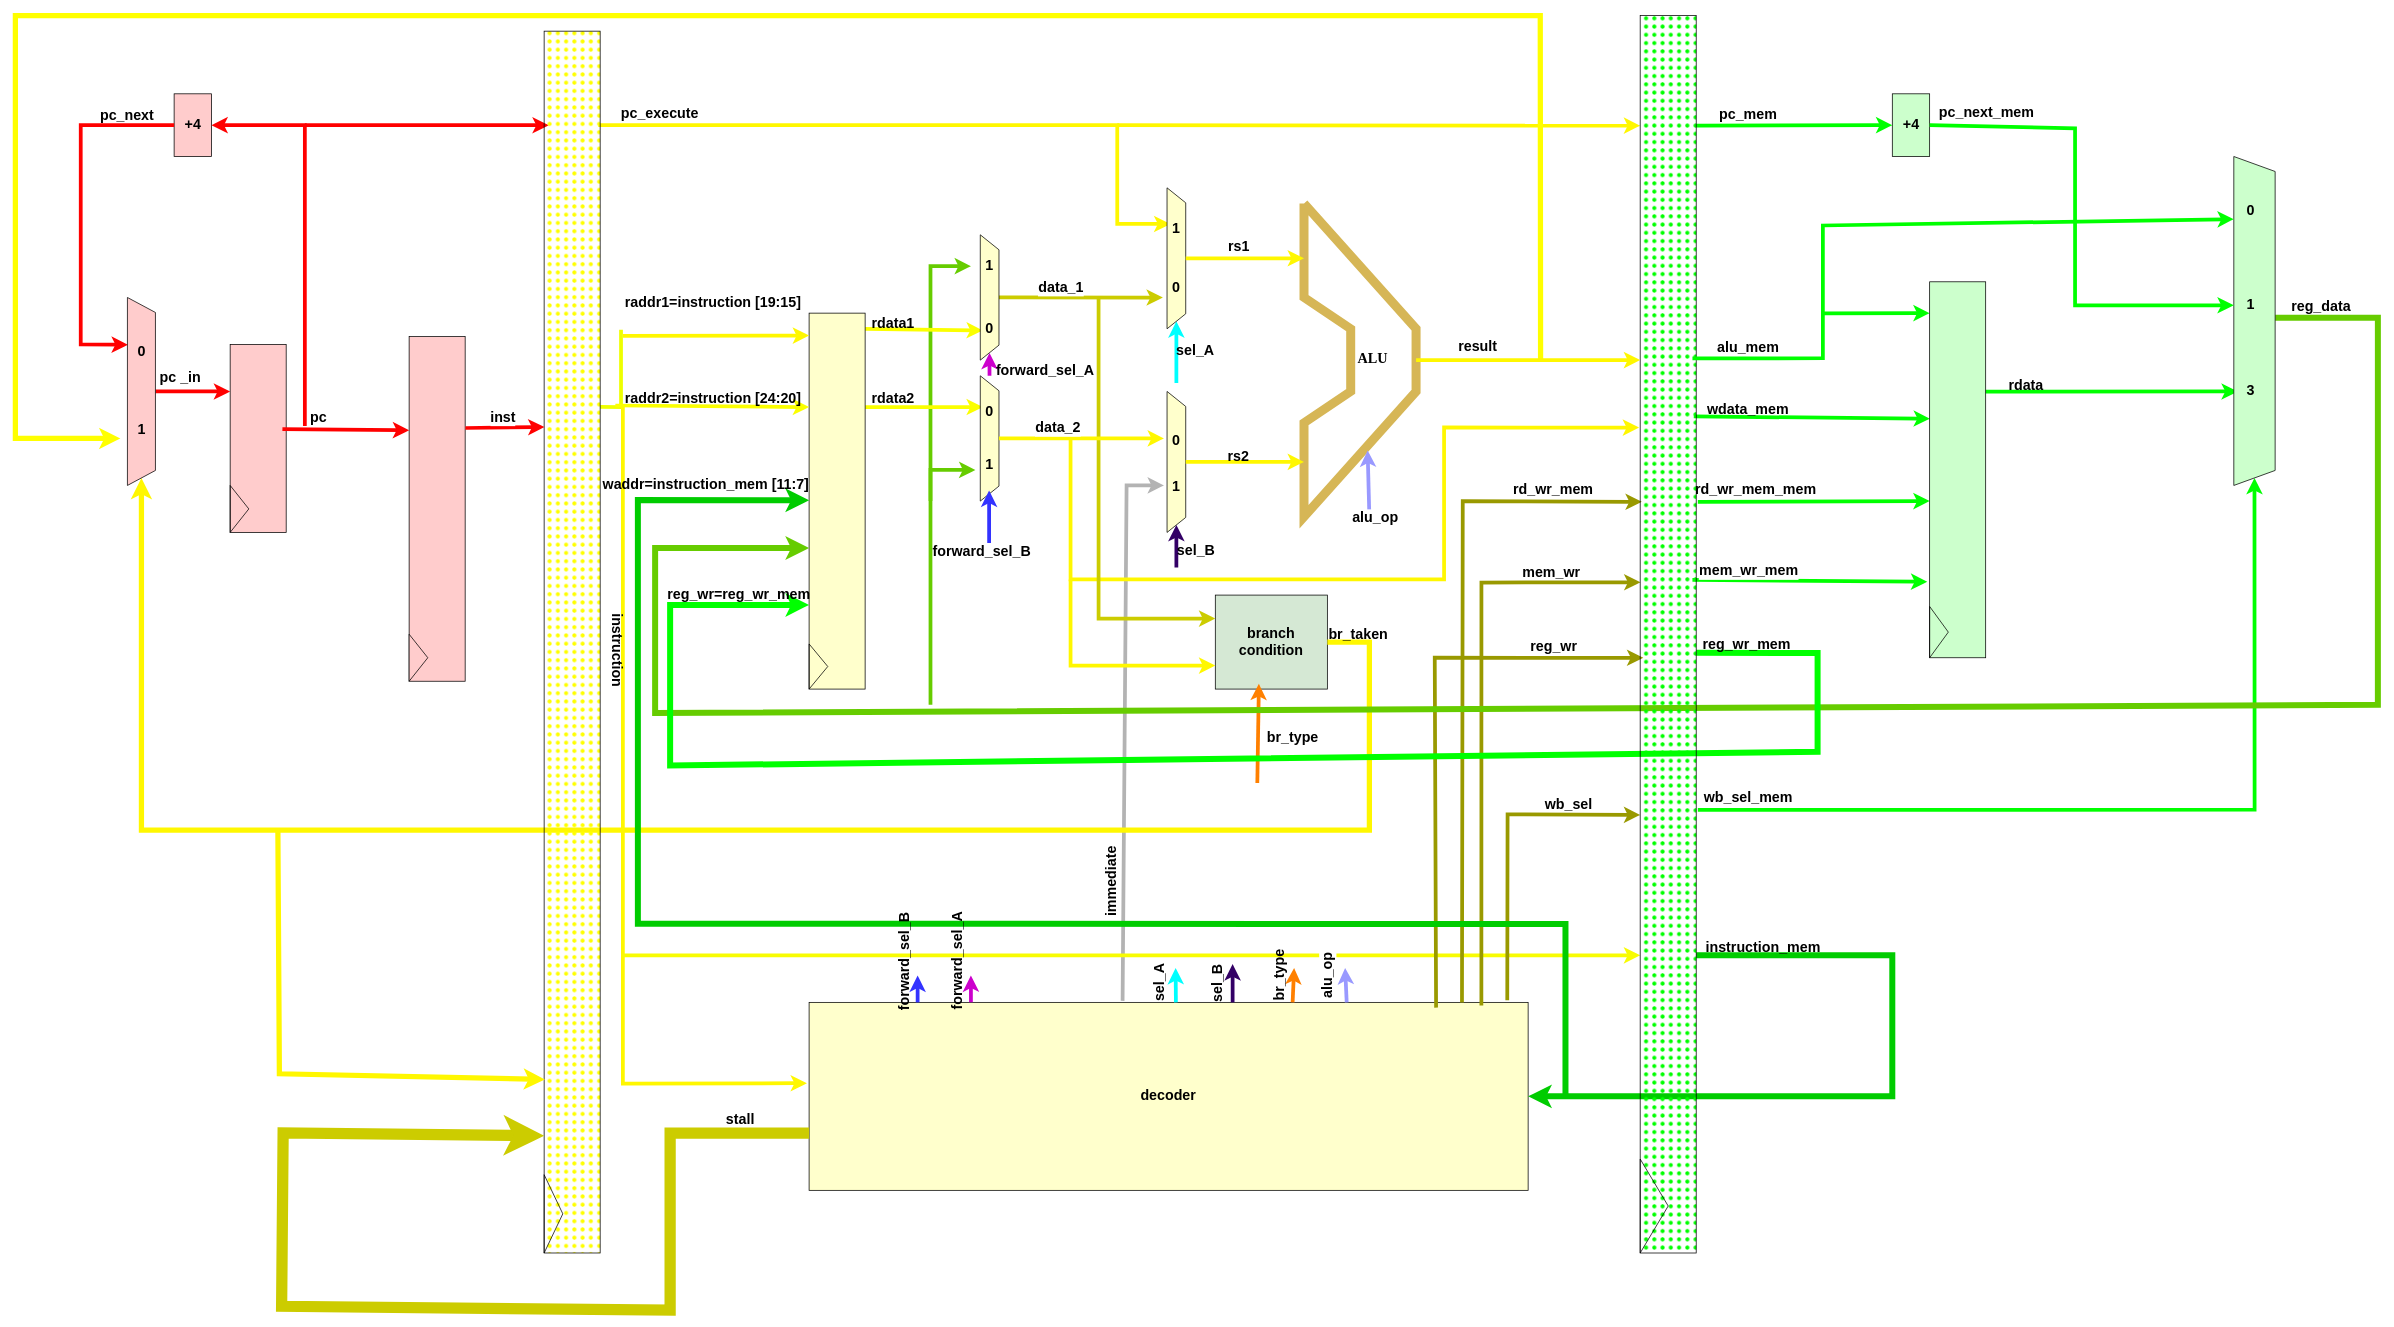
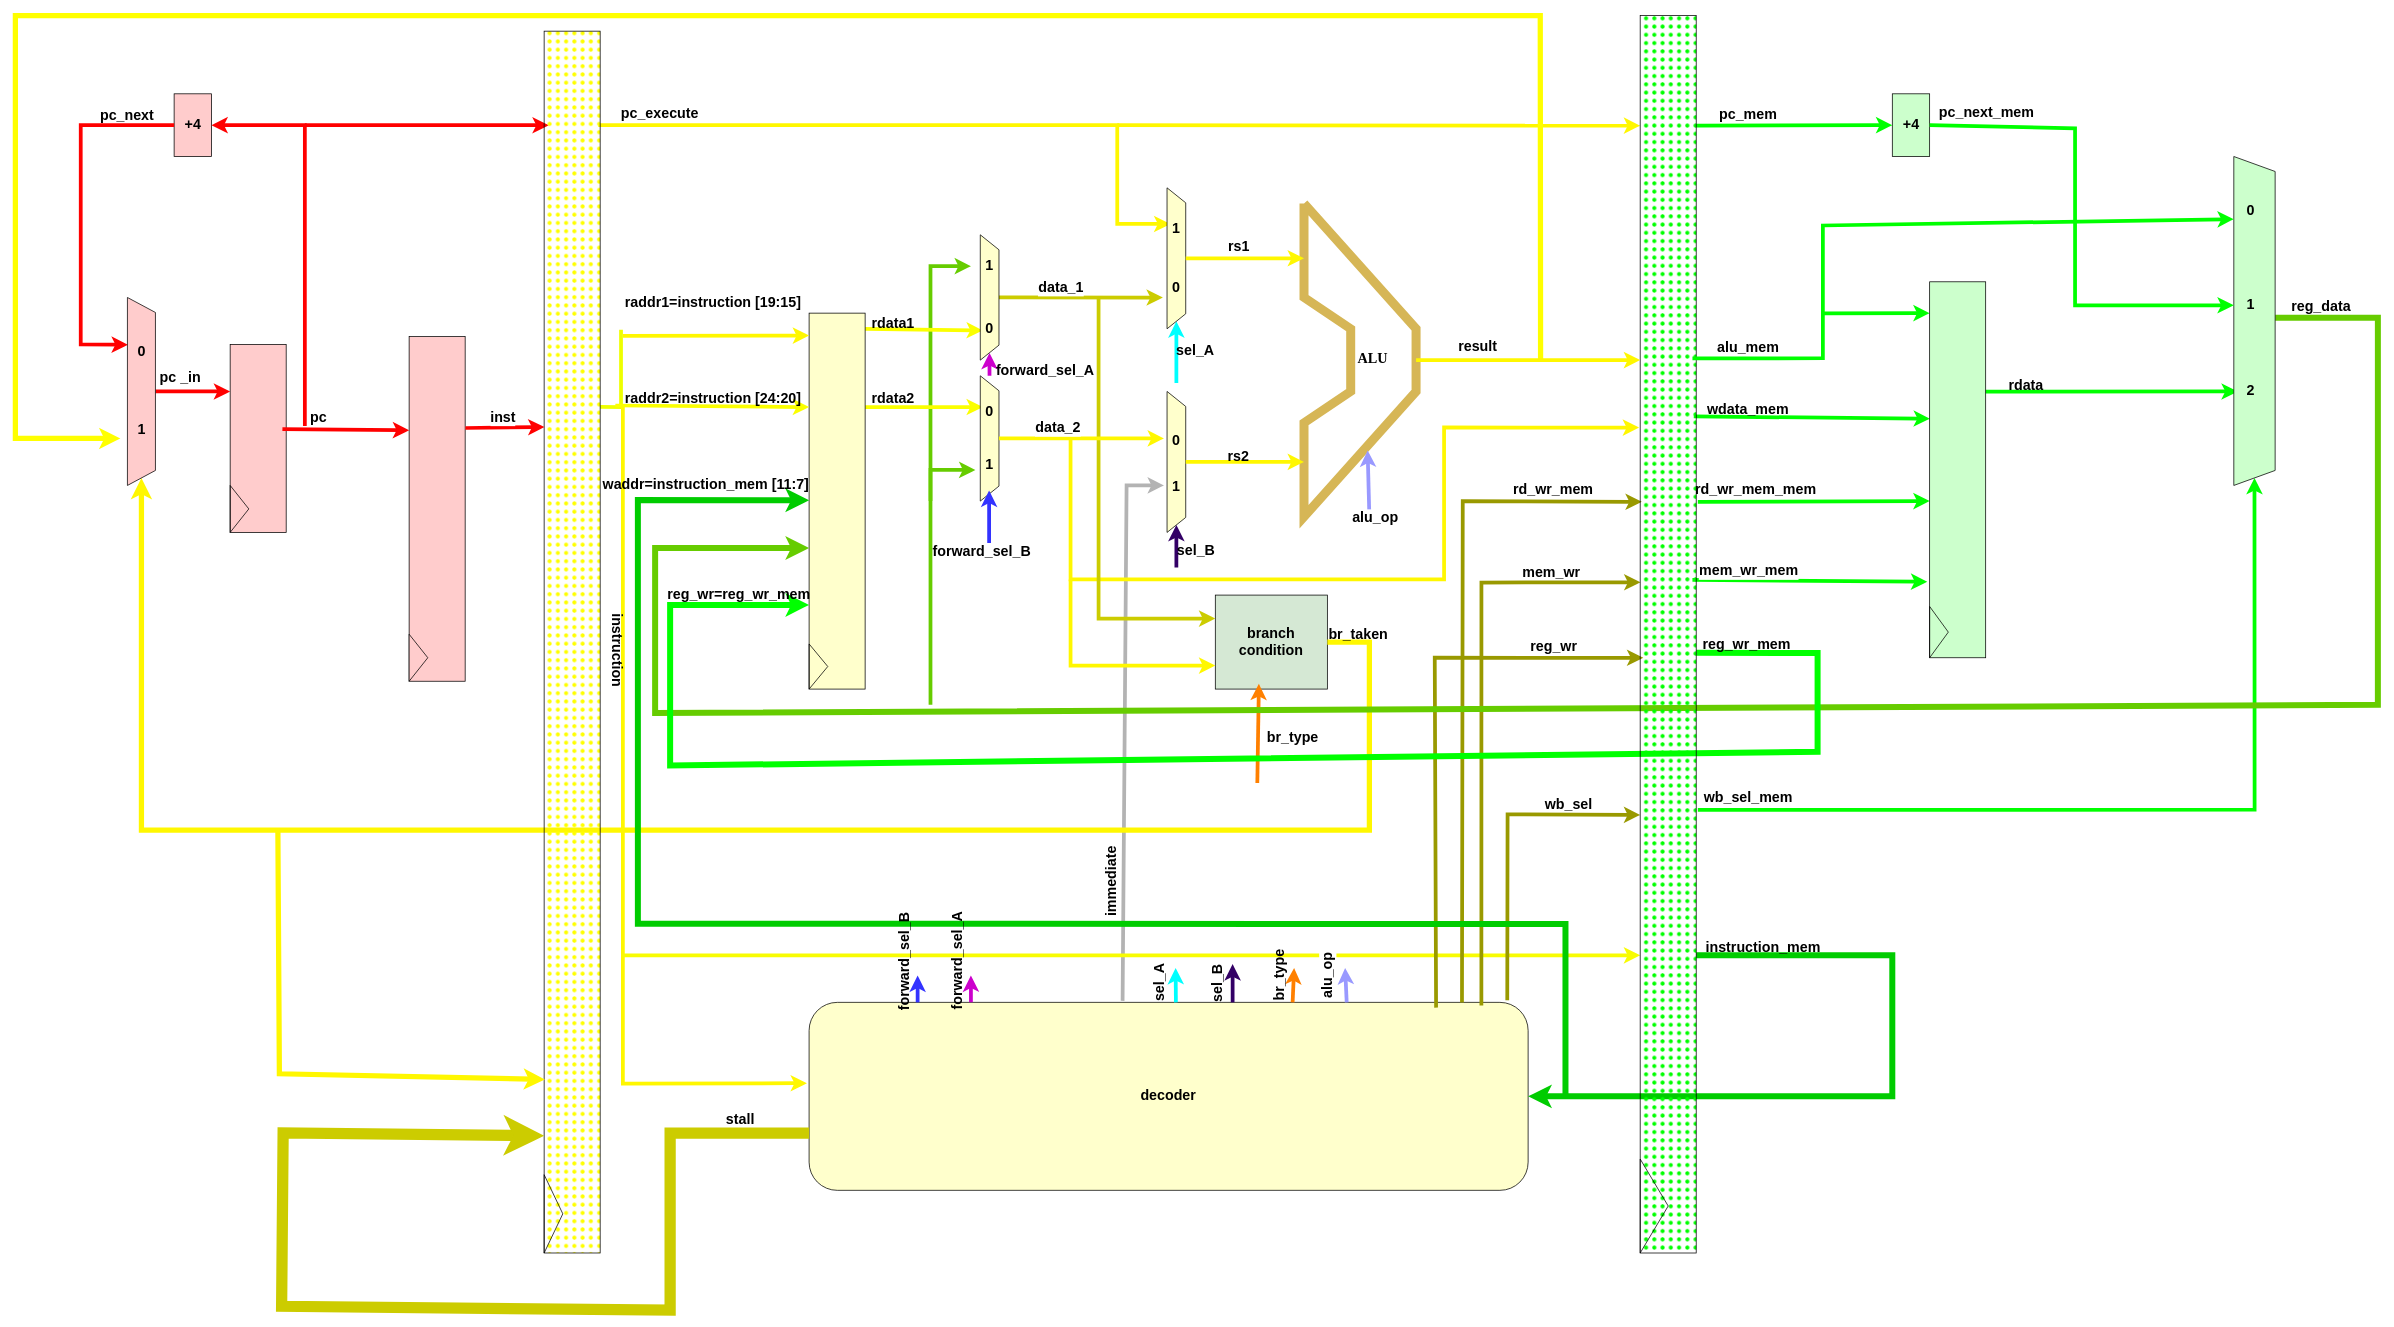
(2251, 391) -> (2251, 391)
(1169, 1096) -> (1169, 1096)
